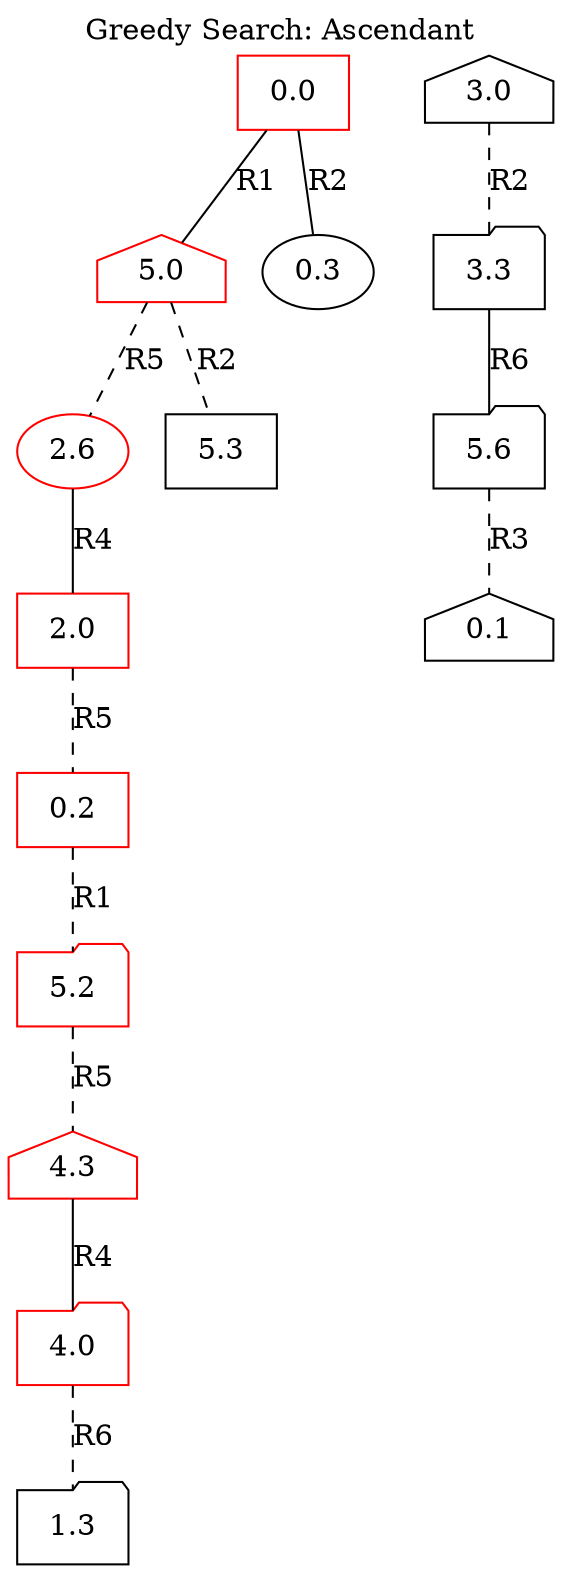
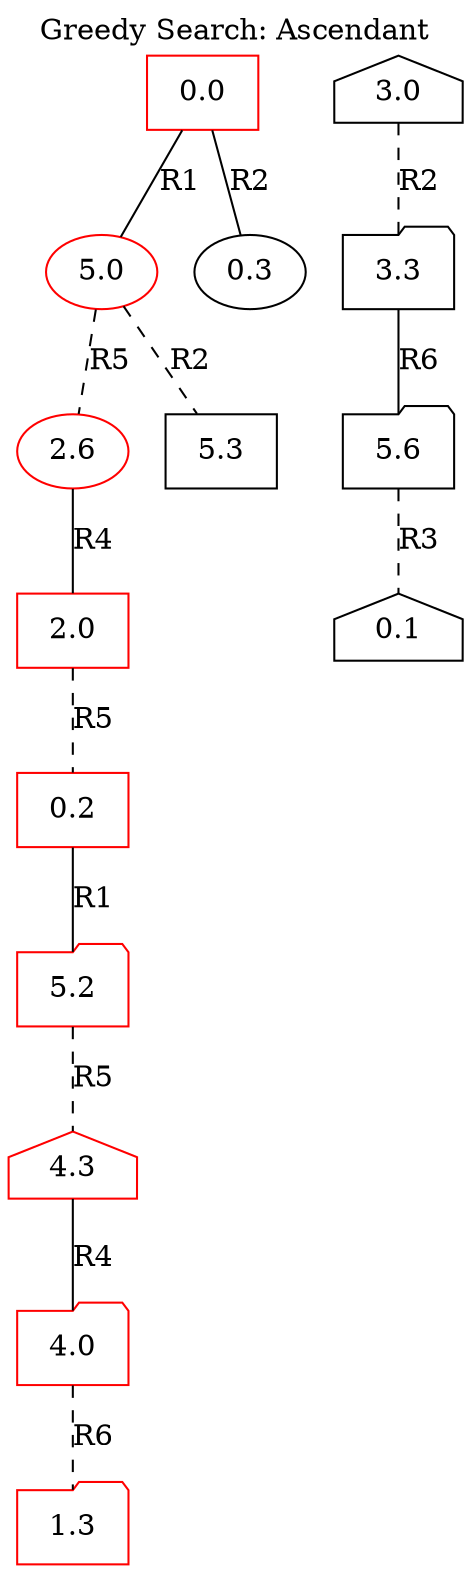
(161, 272) -> (102, 272)
(73, 900) -> (73, 900)
(73, 1527) -> (73, 1527)
